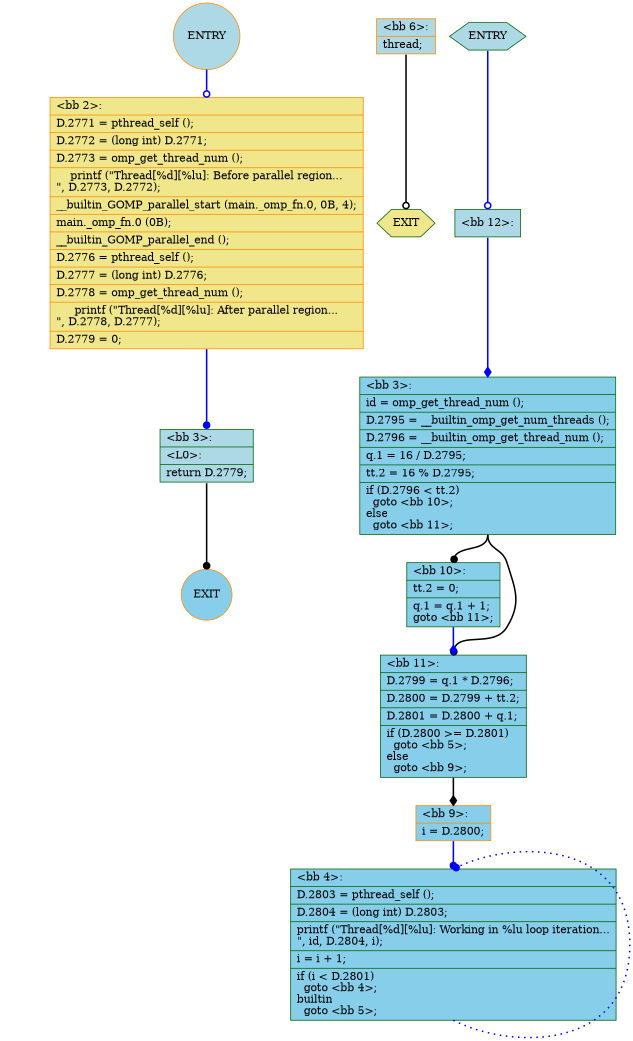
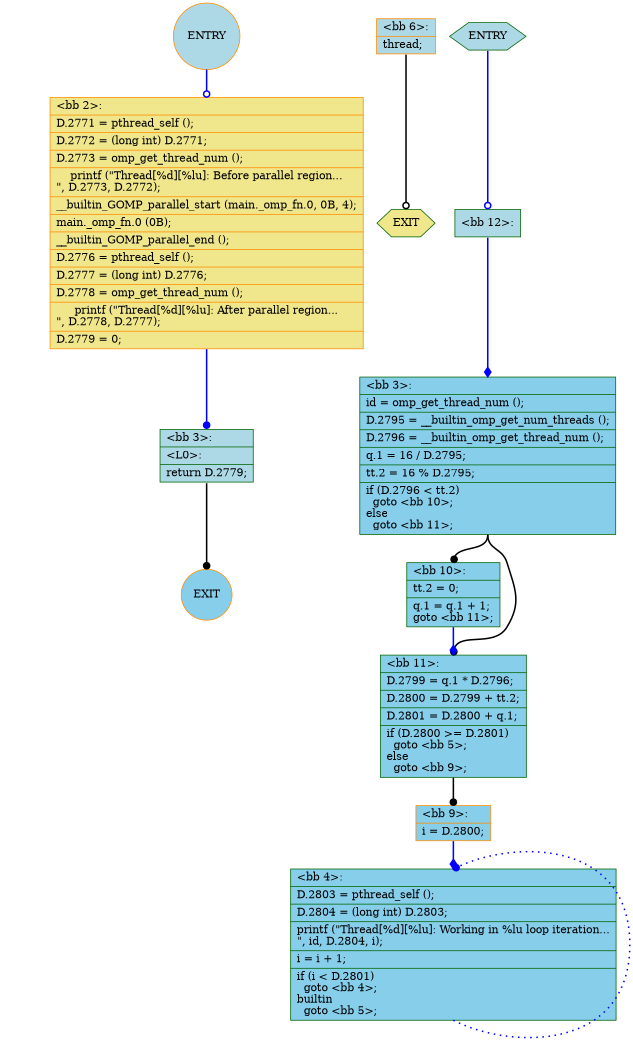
(453, 787) -> (453, 788)
(453, 852) -> (453, 850)
